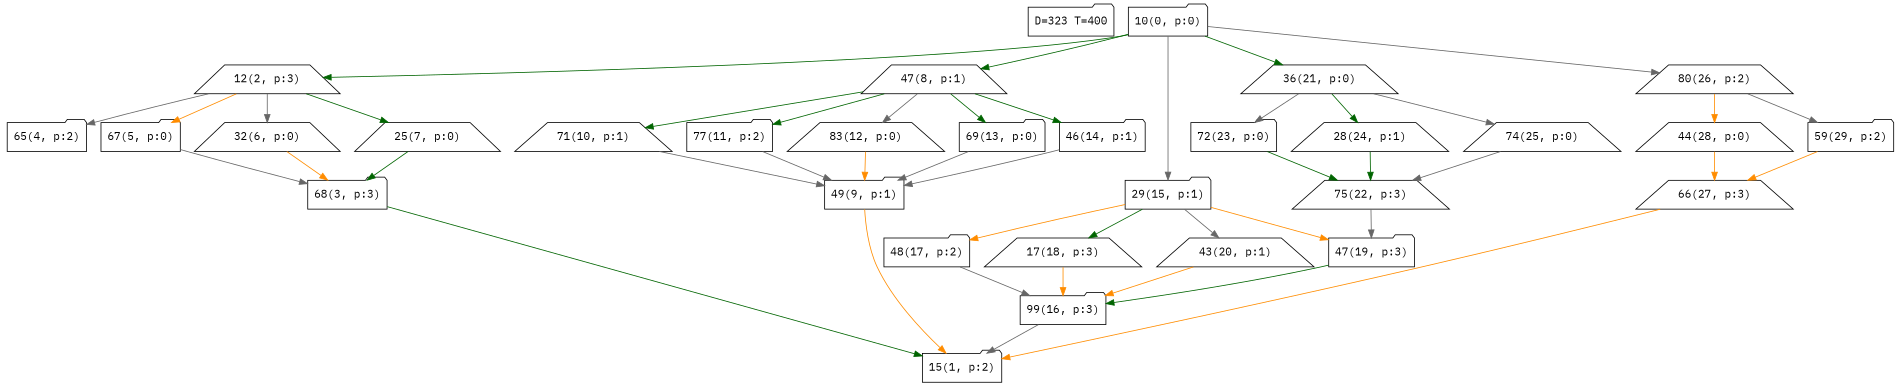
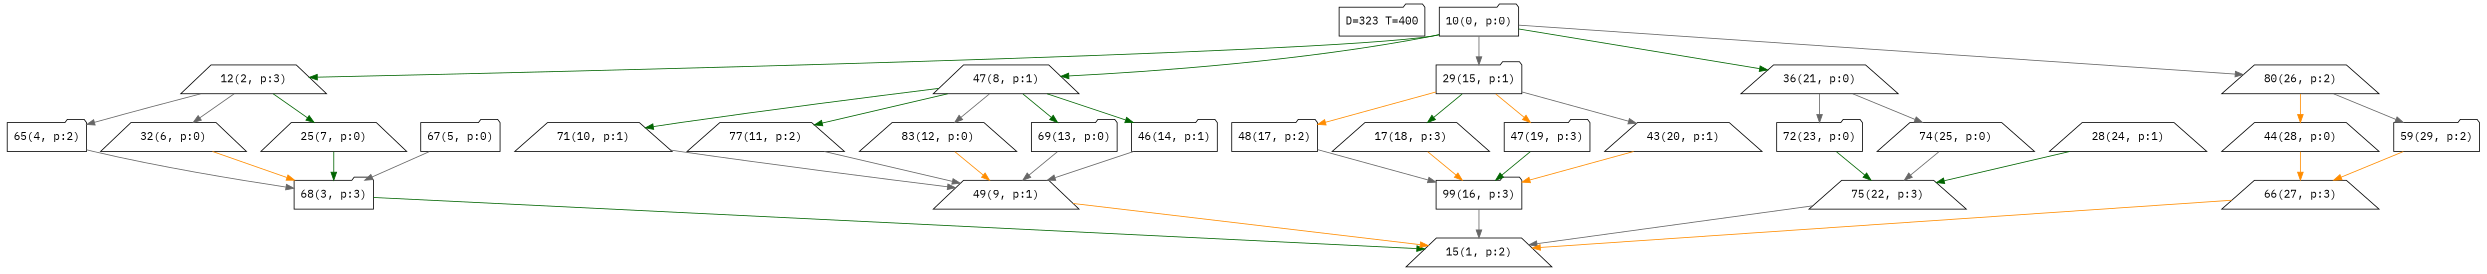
(1342, 105) -> none
(208, 107) -> none
(730, 137) -> (766, 137)
none -> (186, 170)
(864, 195) -> (1006, 195)
(1371, 220) -> (1675, 225)
(962, 368) -> (1479, 252)
